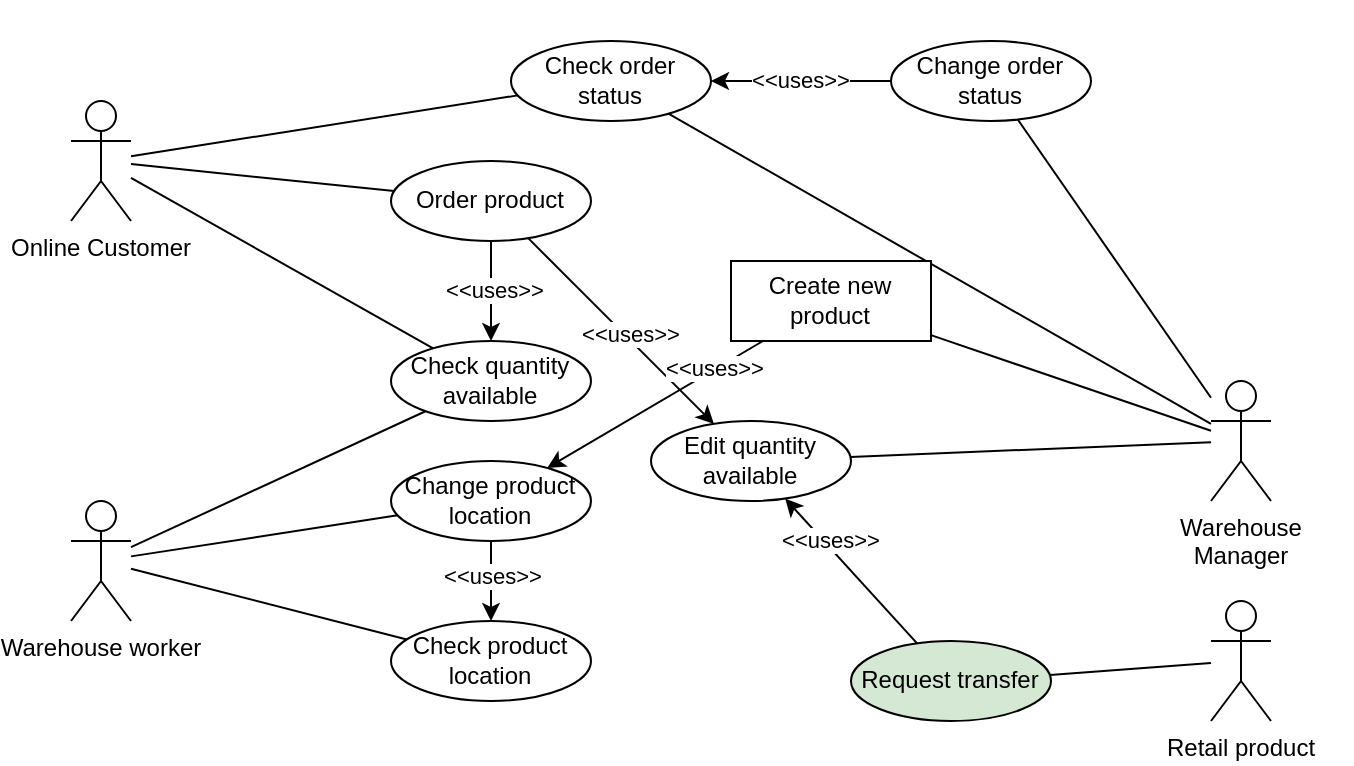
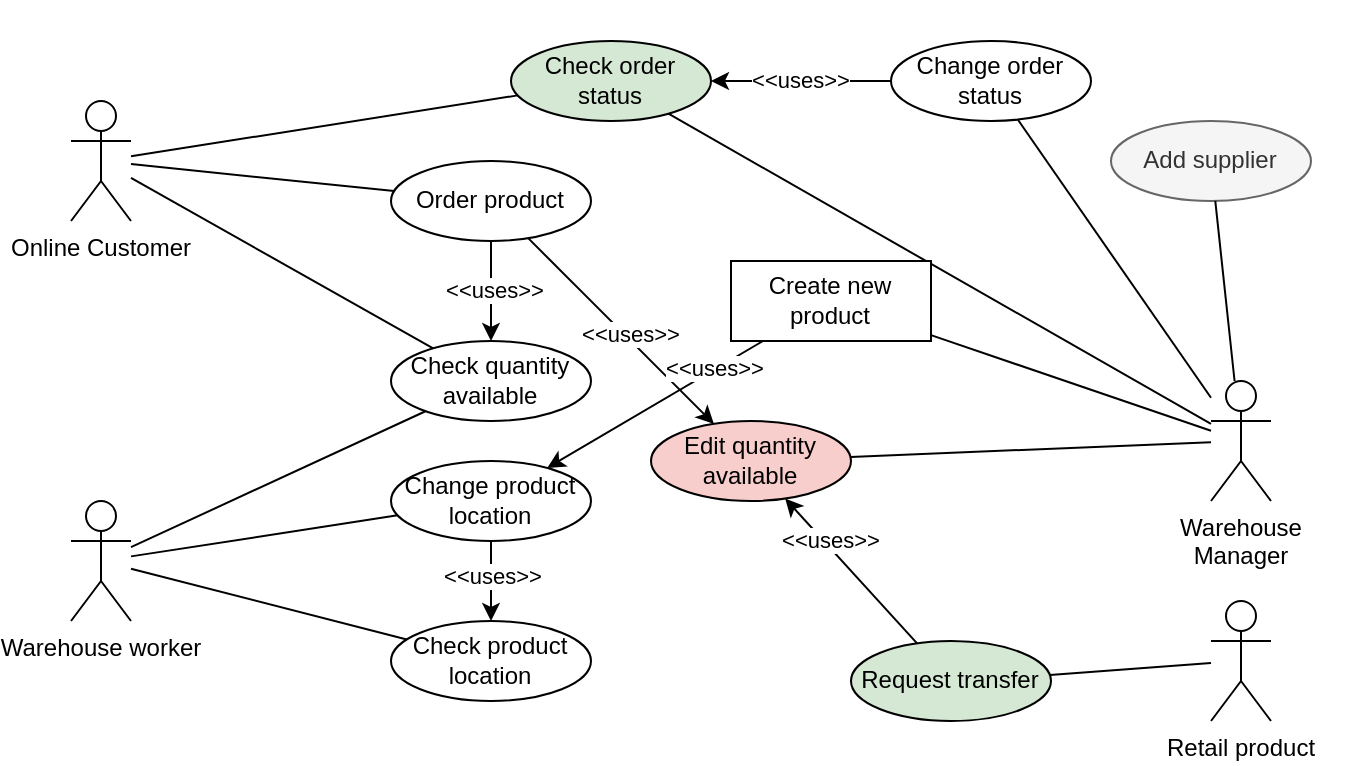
(611, 81) -> (611, 81)
none -> (1211, 161)
none -> (1225, 291)
(751, 461) -> (751, 461)
